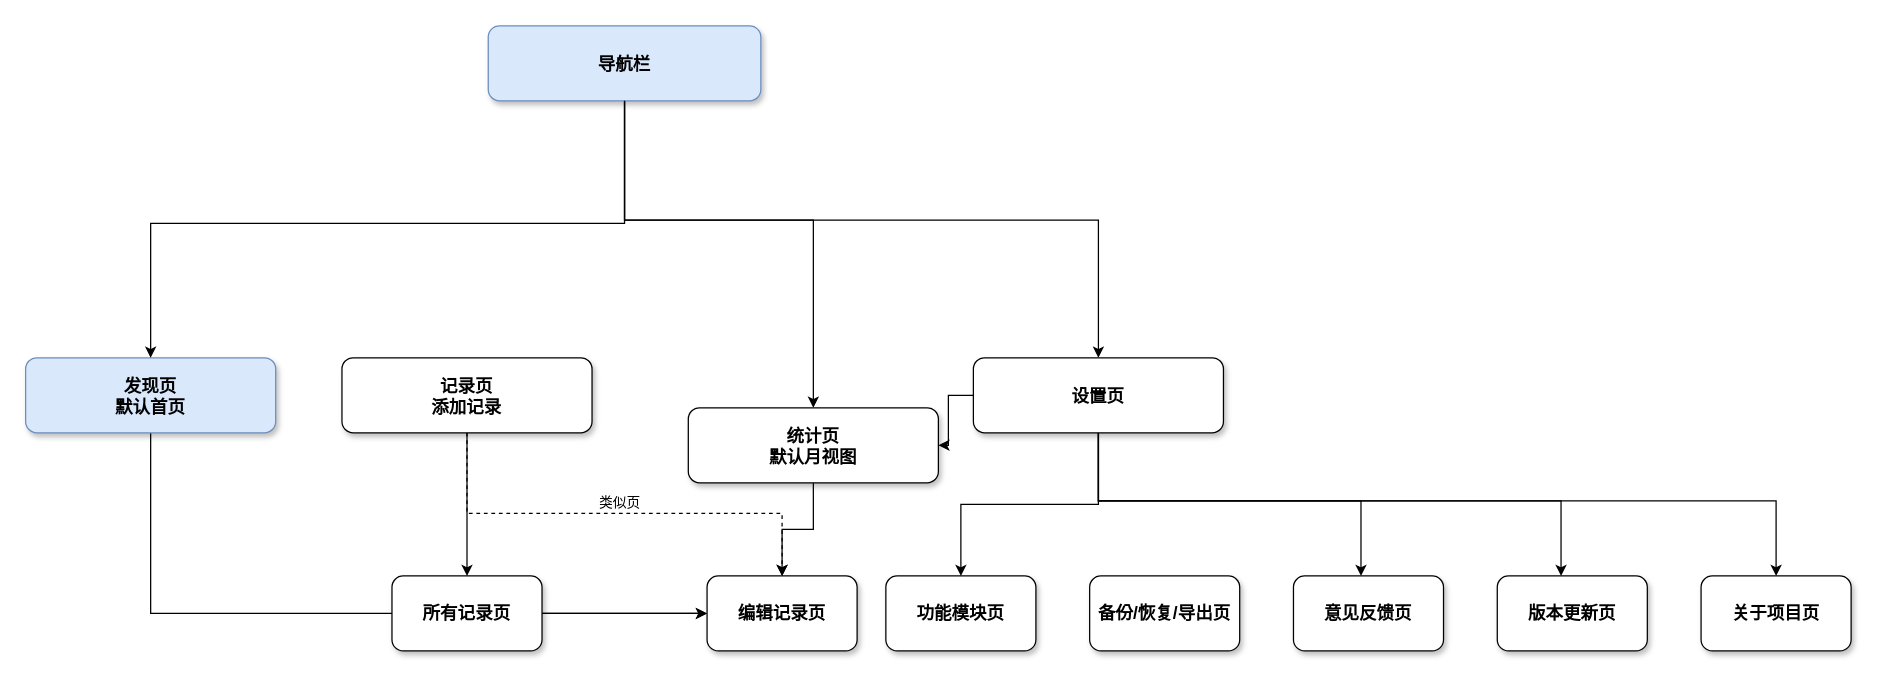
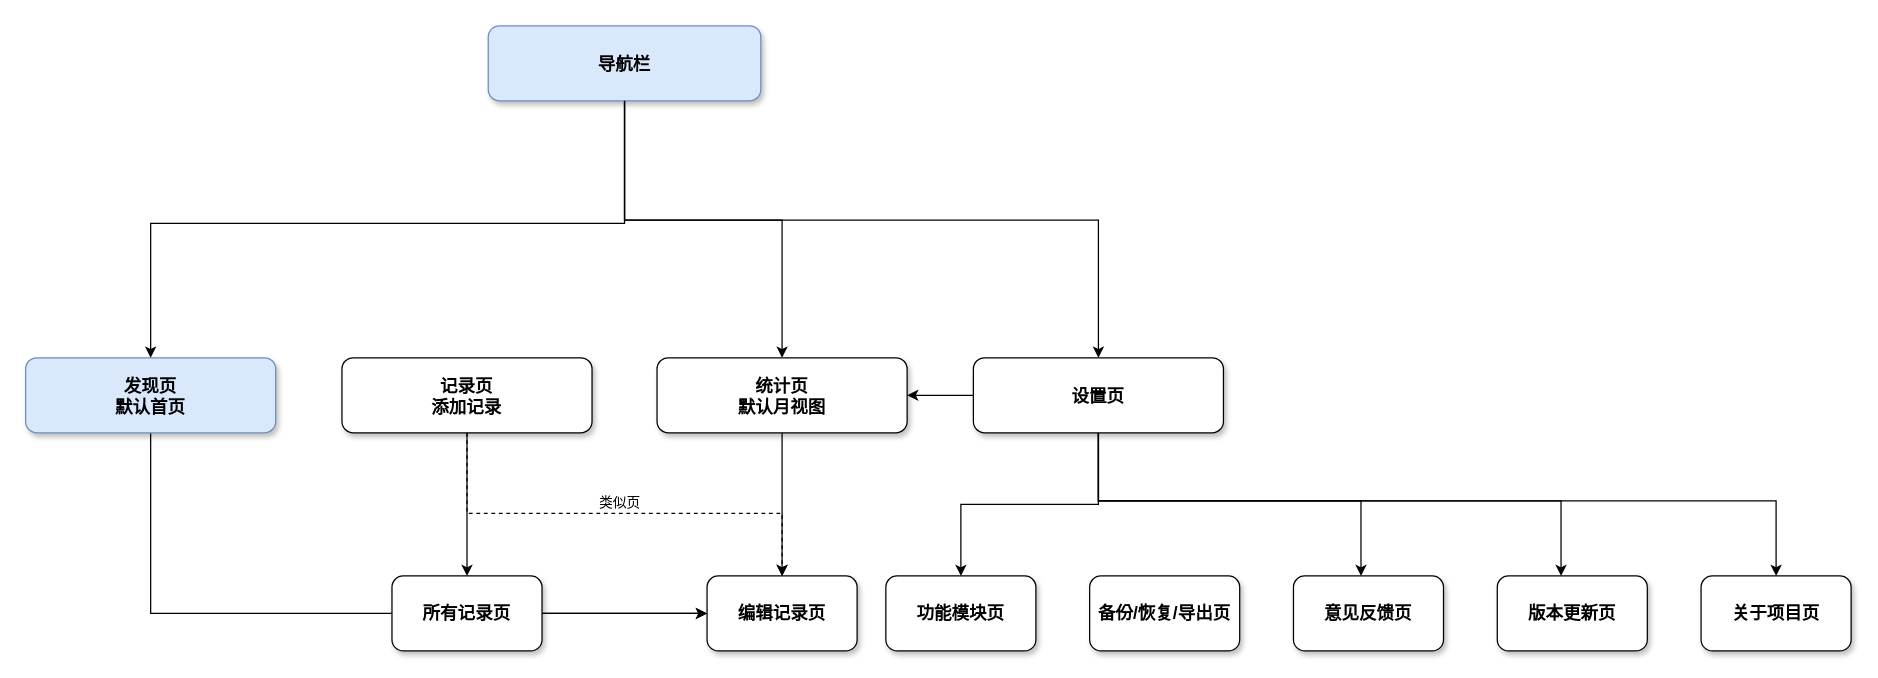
(813, 445) -> (782, 395)
